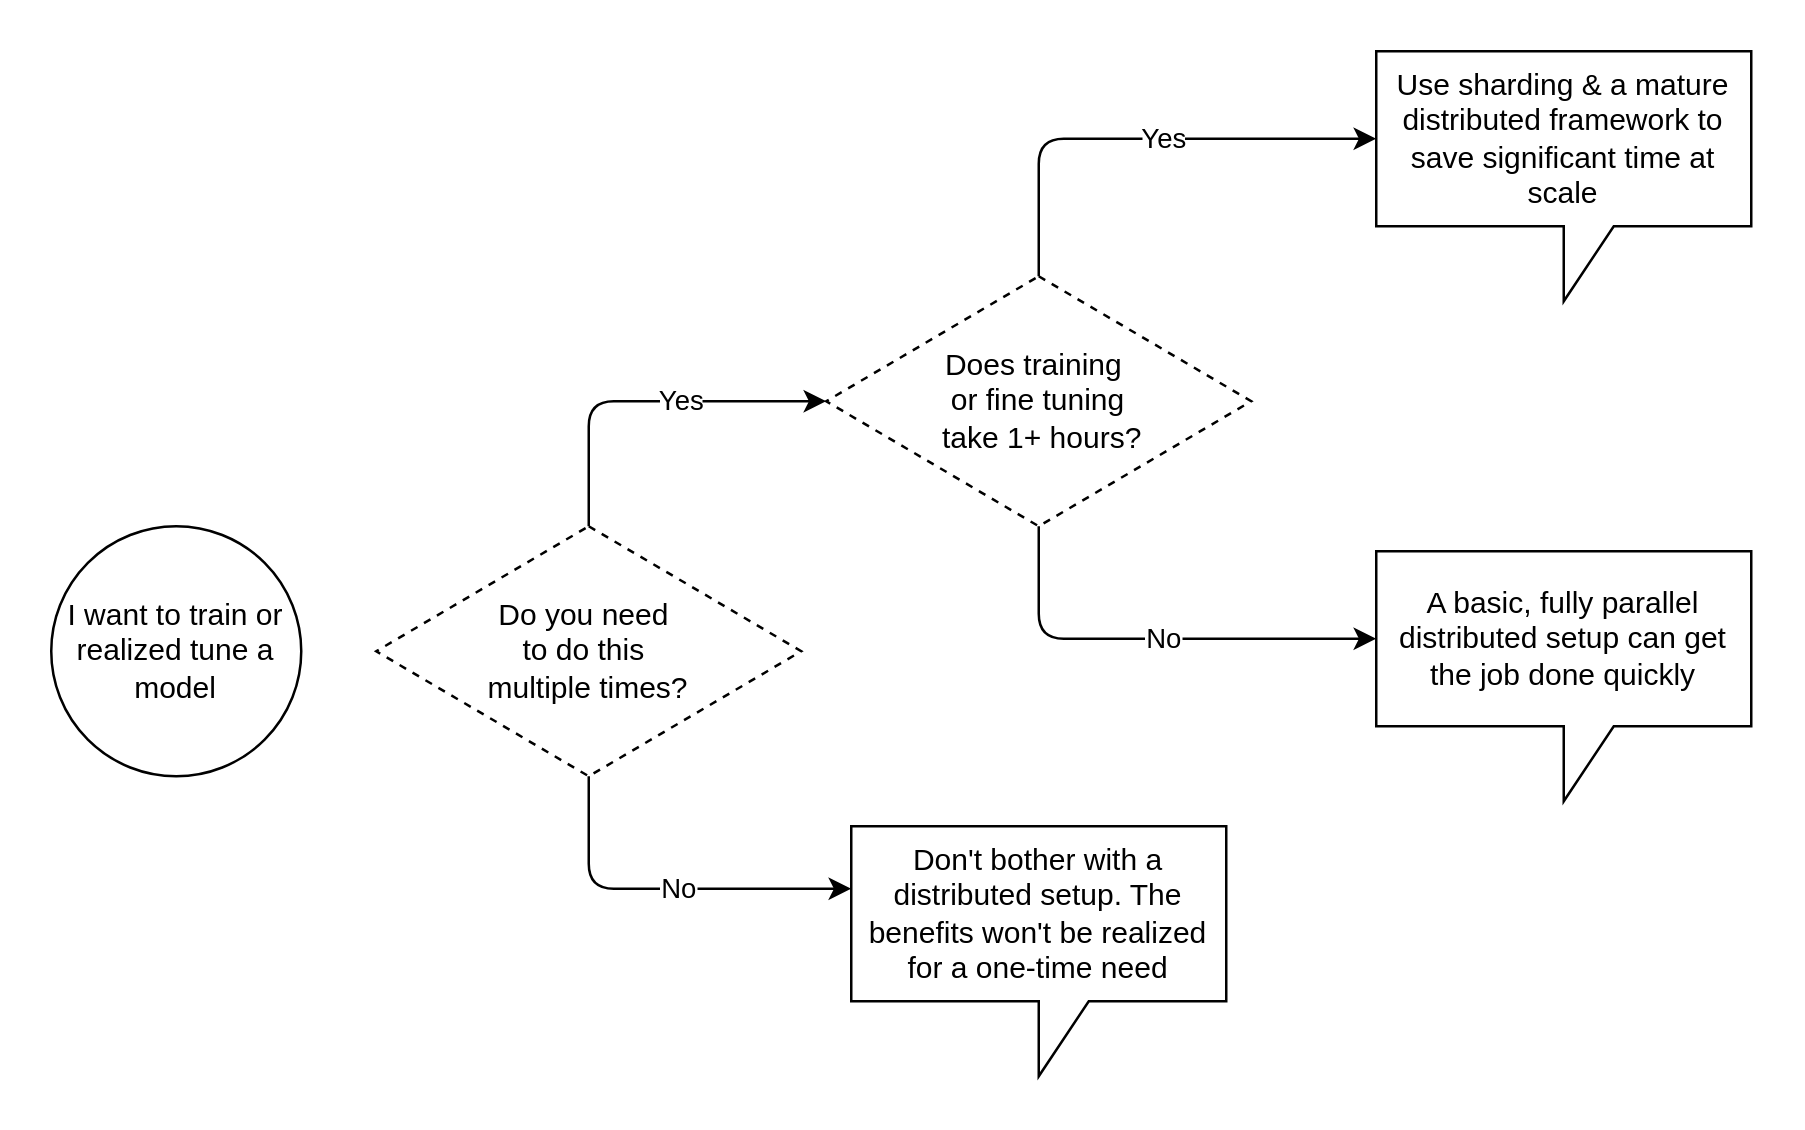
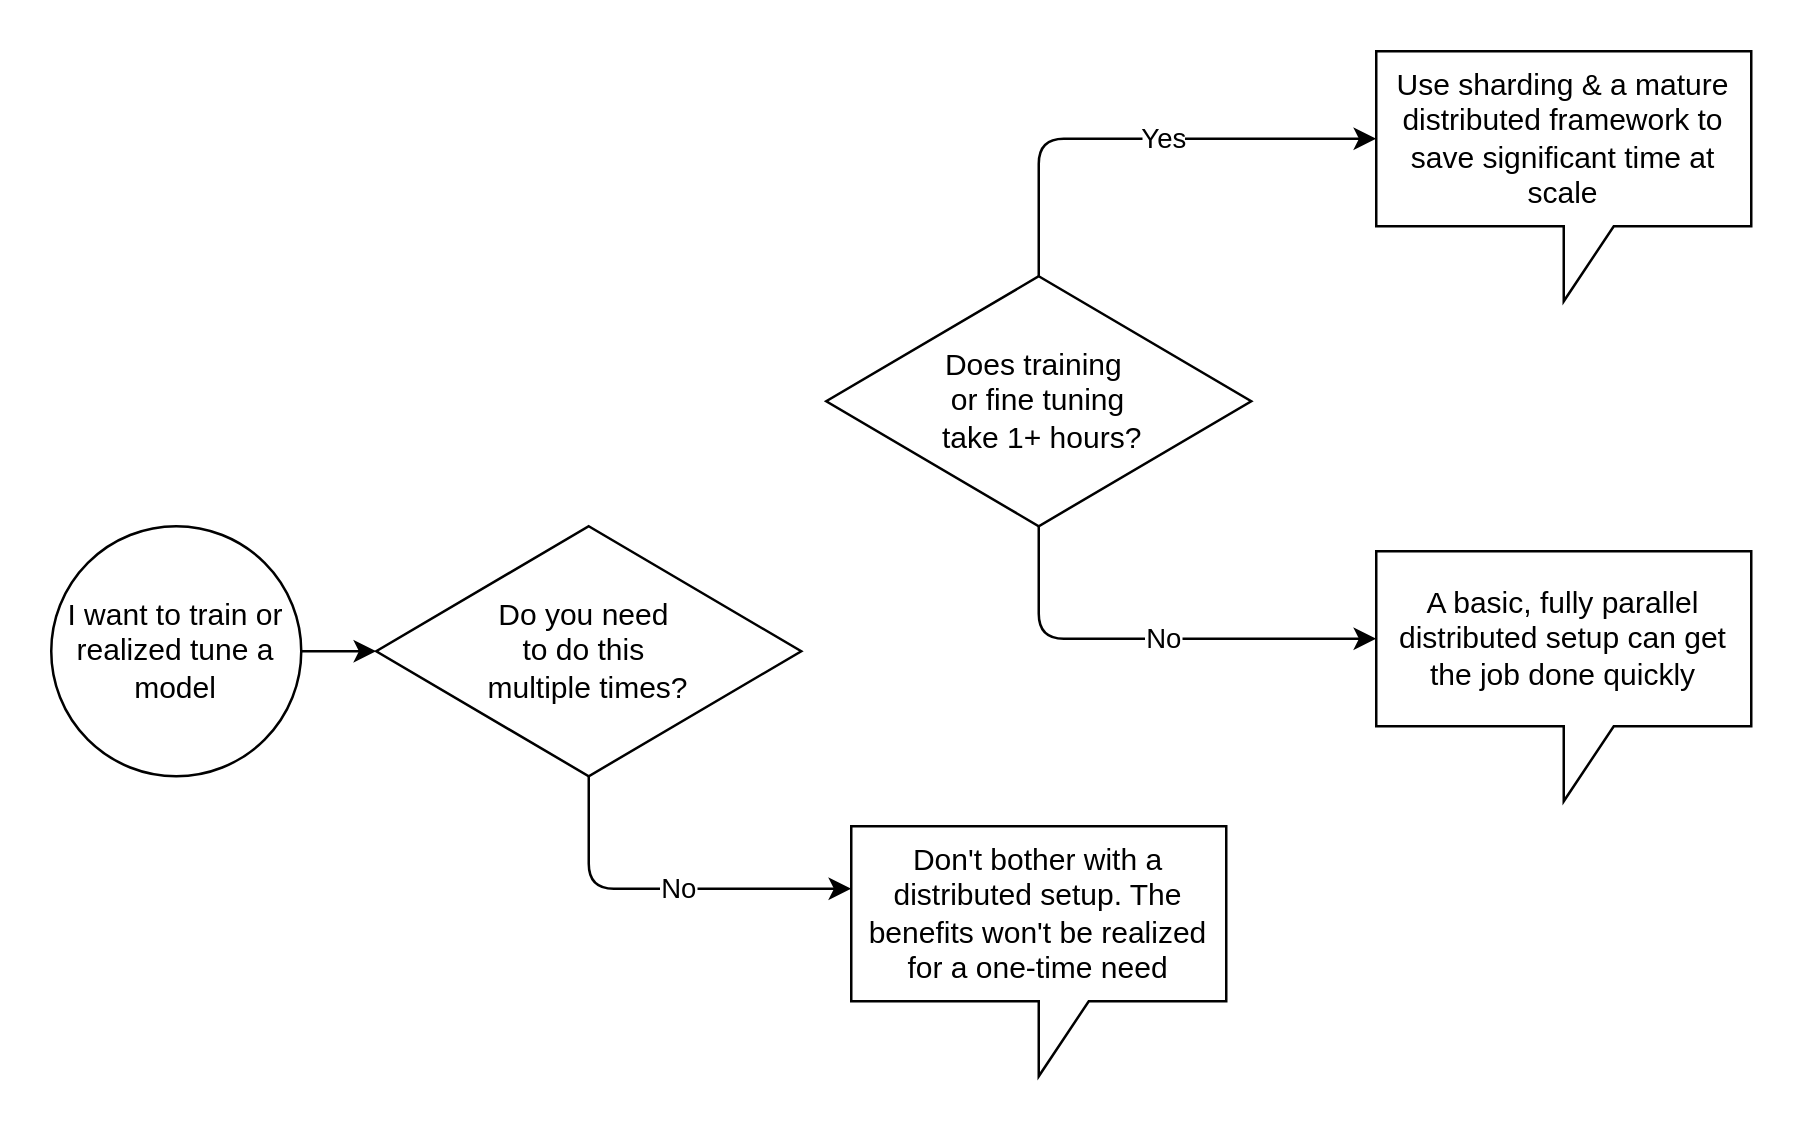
(645, 401) -> none
(1039, 401) -> (1039, 401)
none -> (330, 651)
(589, 651) -> (589, 651)
